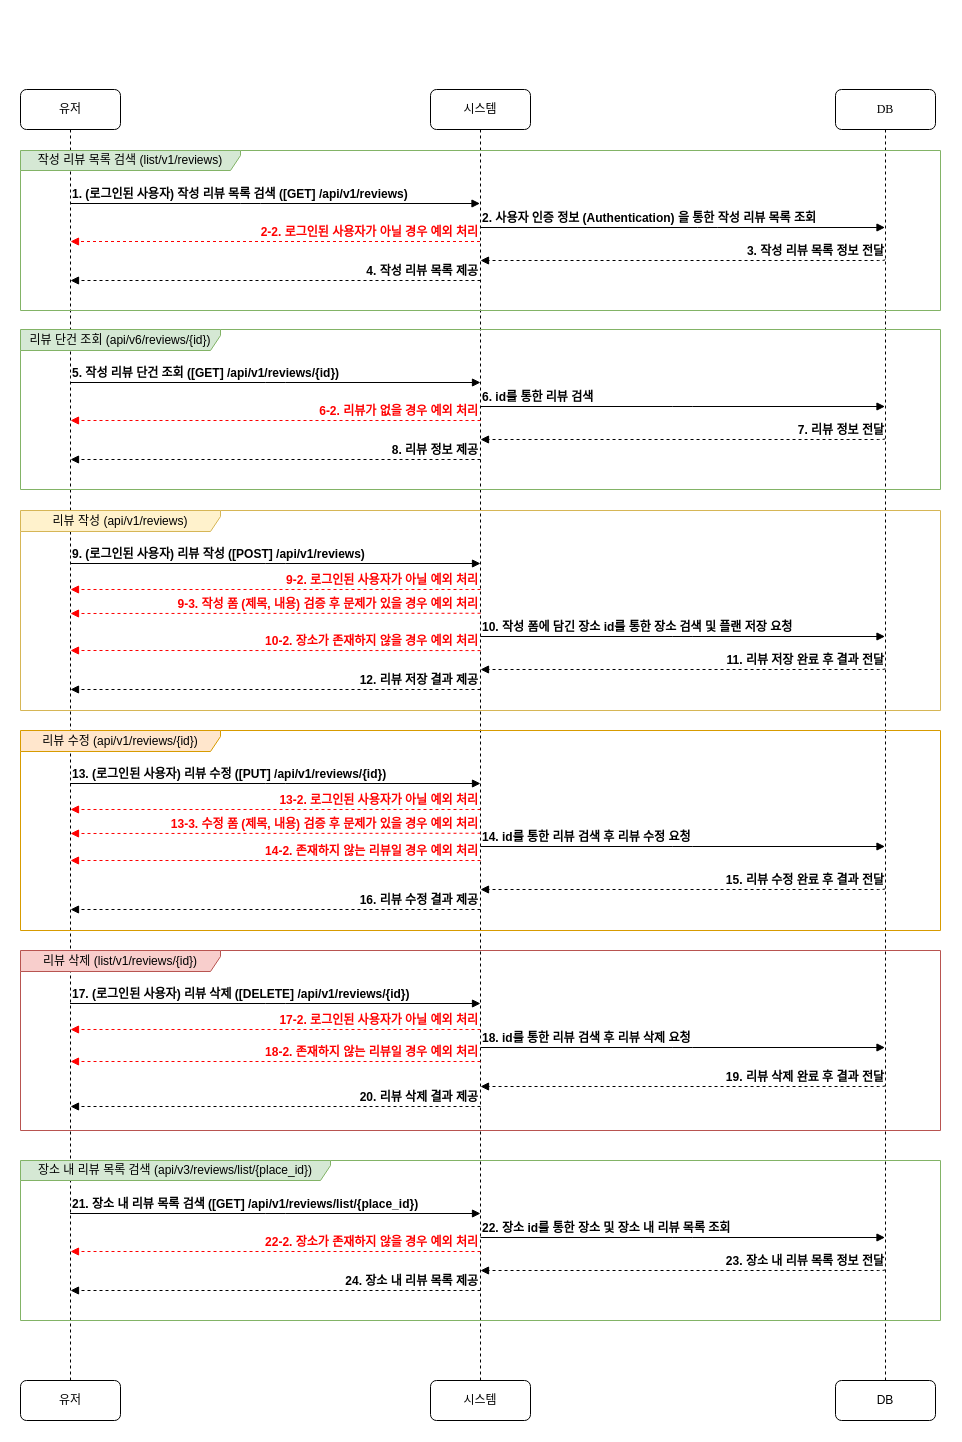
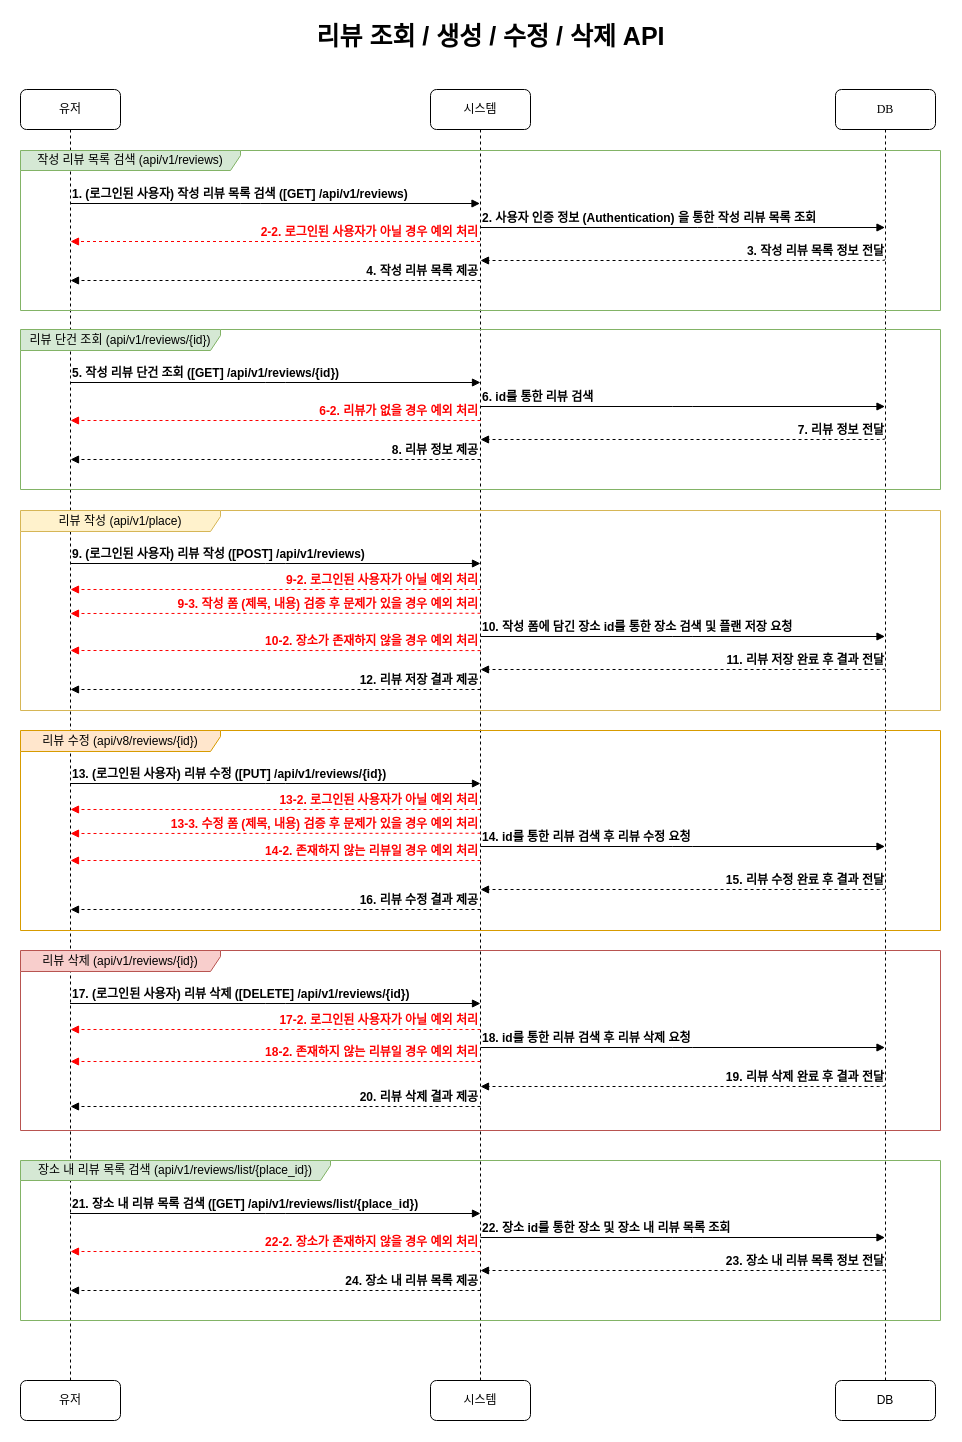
none -> (491, 36)
(131, 161) -> (131, 161)
(121, 341) -> (121, 341)
(121, 522) -> (121, 522)
(121, 742) -> (121, 742)
(121, 962) -> (121, 962)
(176, 1171) -> (176, 1171)
